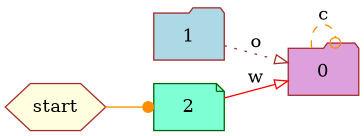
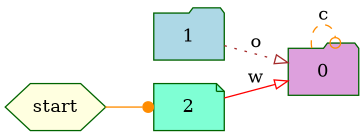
(189, 37) -> (189, 37)
(323, 72) -> (323, 72)
(55, 107) -> (55, 107)
